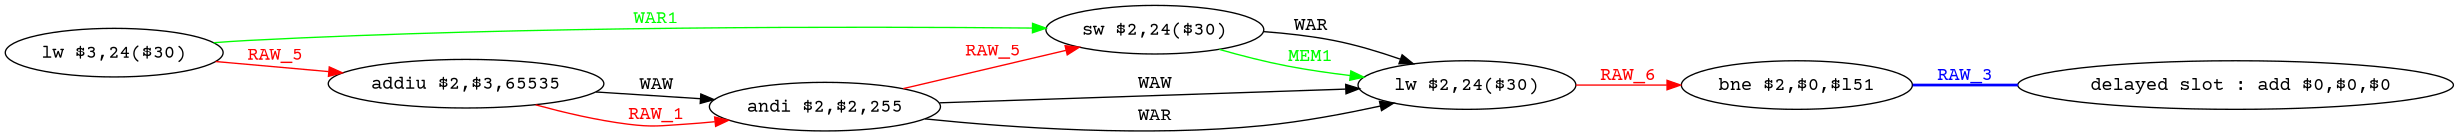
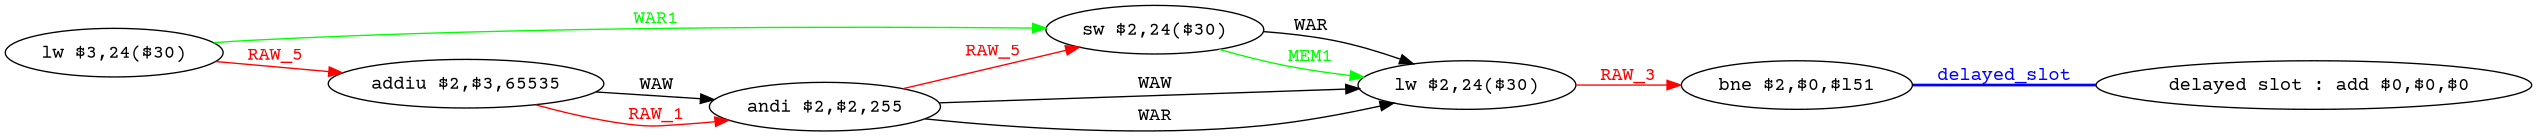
(1628, 75) -> (1628, 75)
(1965, 75) -> (2004, 75)
